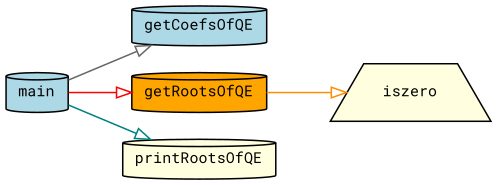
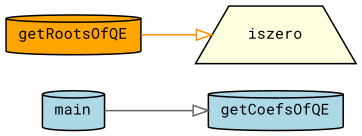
(92, 93) -> none
(199, 159) -> none
